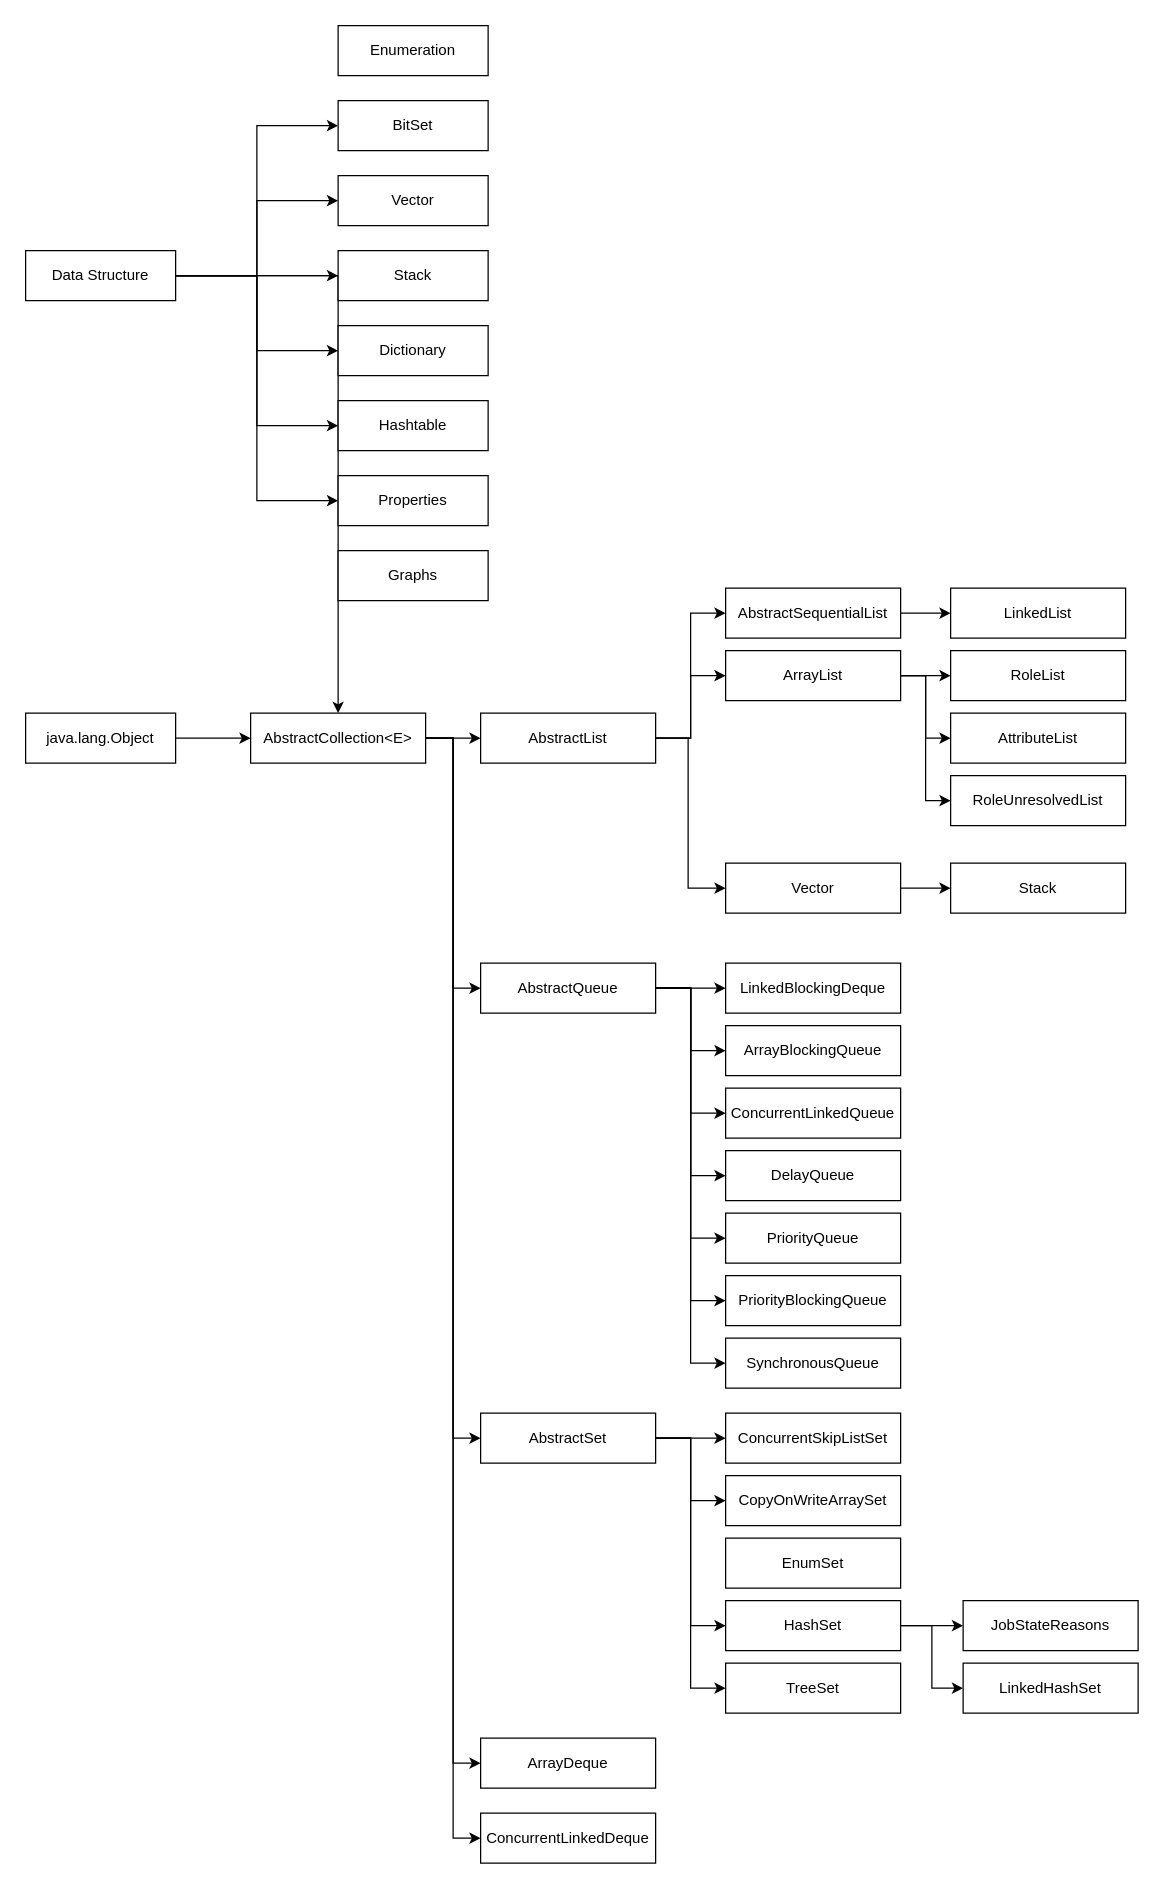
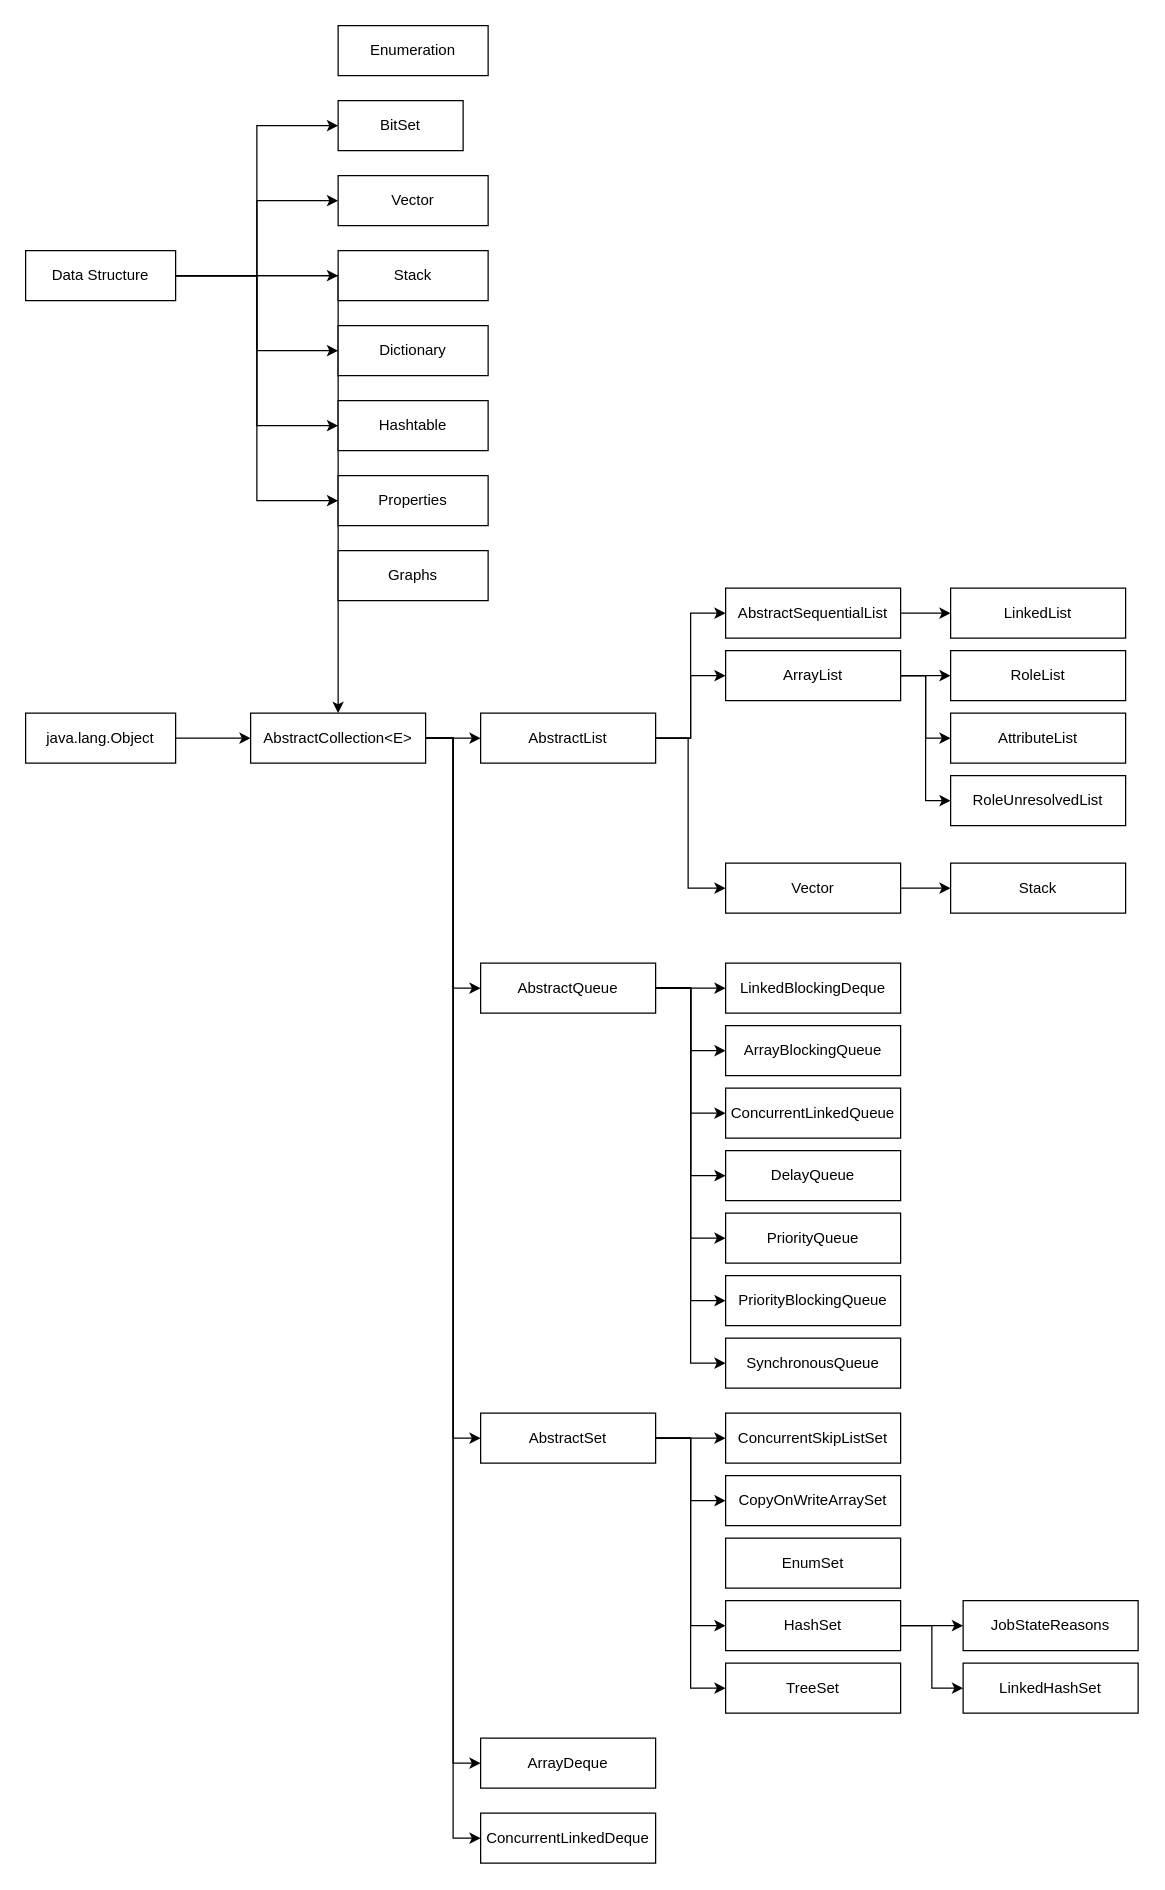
(413, 126) -> (401, 126)
